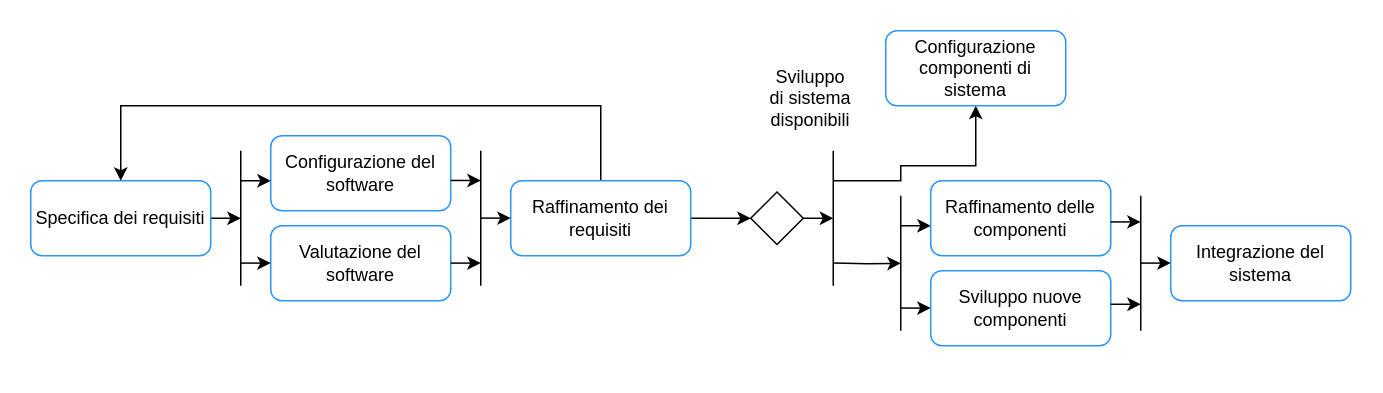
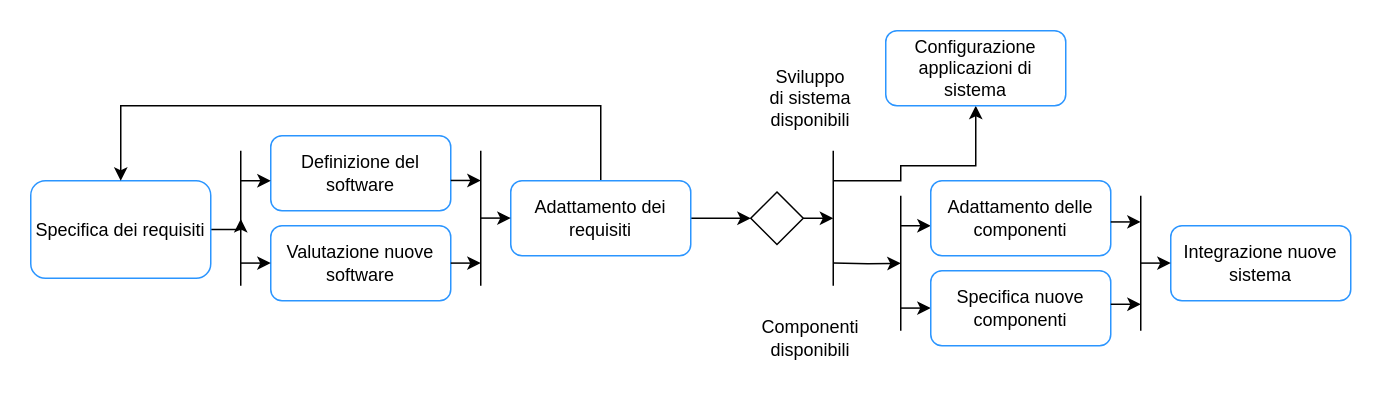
(976, 68) -> (976, 68)
(361, 173) -> (361, 173)
(121, 218) -> (121, 230)
(601, 218) -> (601, 218)
(1021, 218) -> (1021, 218)
(361, 263) -> (361, 263)
(1261, 263) -> (1261, 263)
(1021, 308) -> (1021, 308)
none -> (811, 338)
